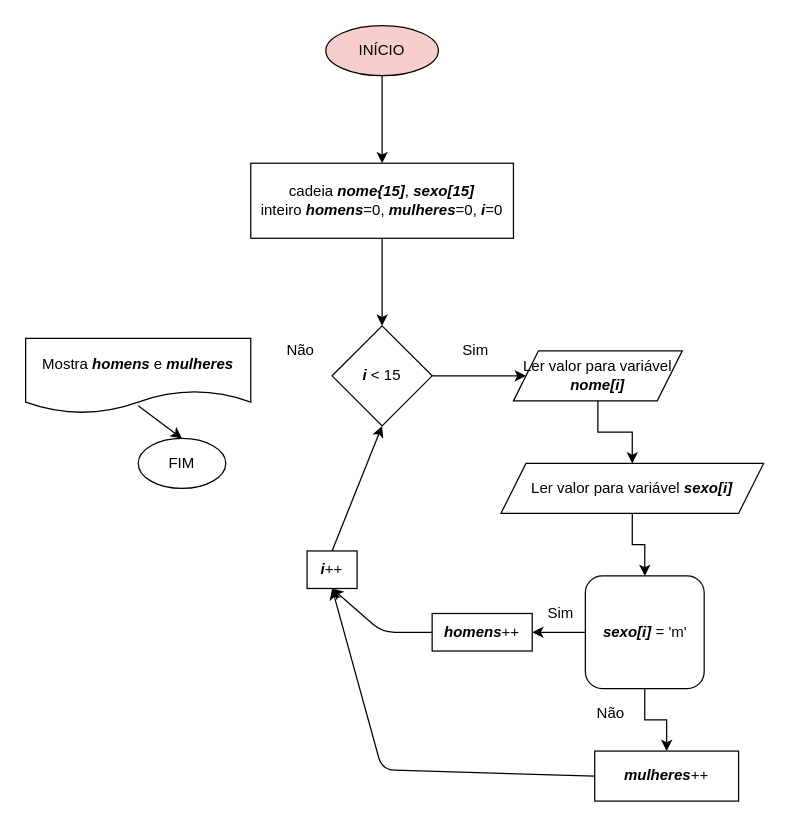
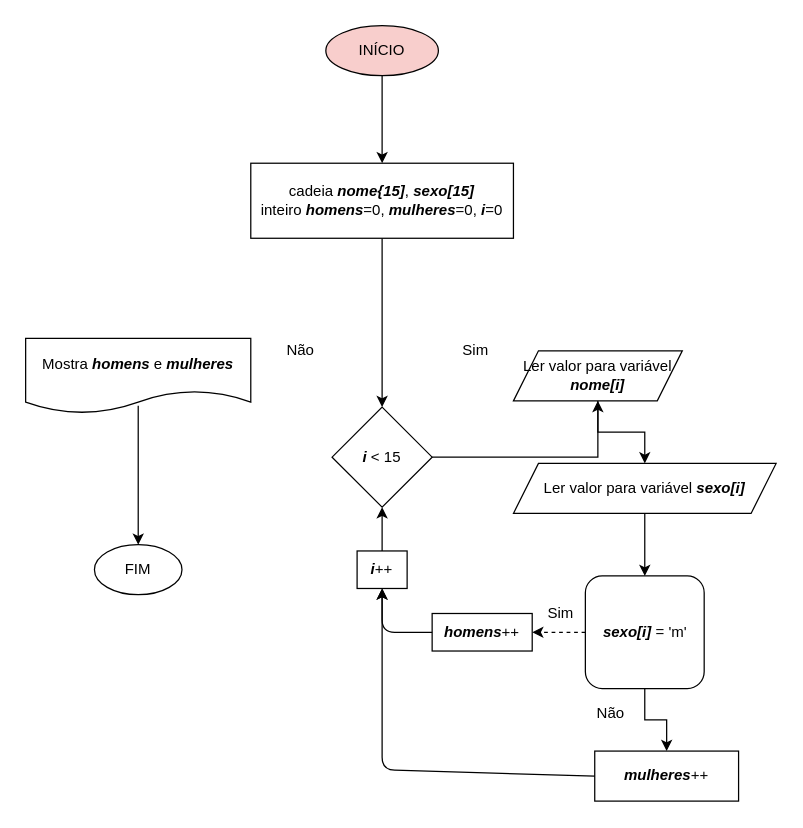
(382, 376) -> (382, 457)
(182, 463) -> (138, 569)
(632, 488) -> (644, 488)
(332, 569) -> (382, 569)
(562, 632) -> (562, 632)
